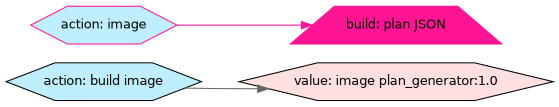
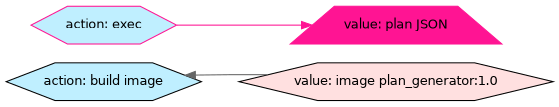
(104, 25) -> (104, 25)
(396, 25) -> (396, 25)
(221, 89) -> (232, 75)
